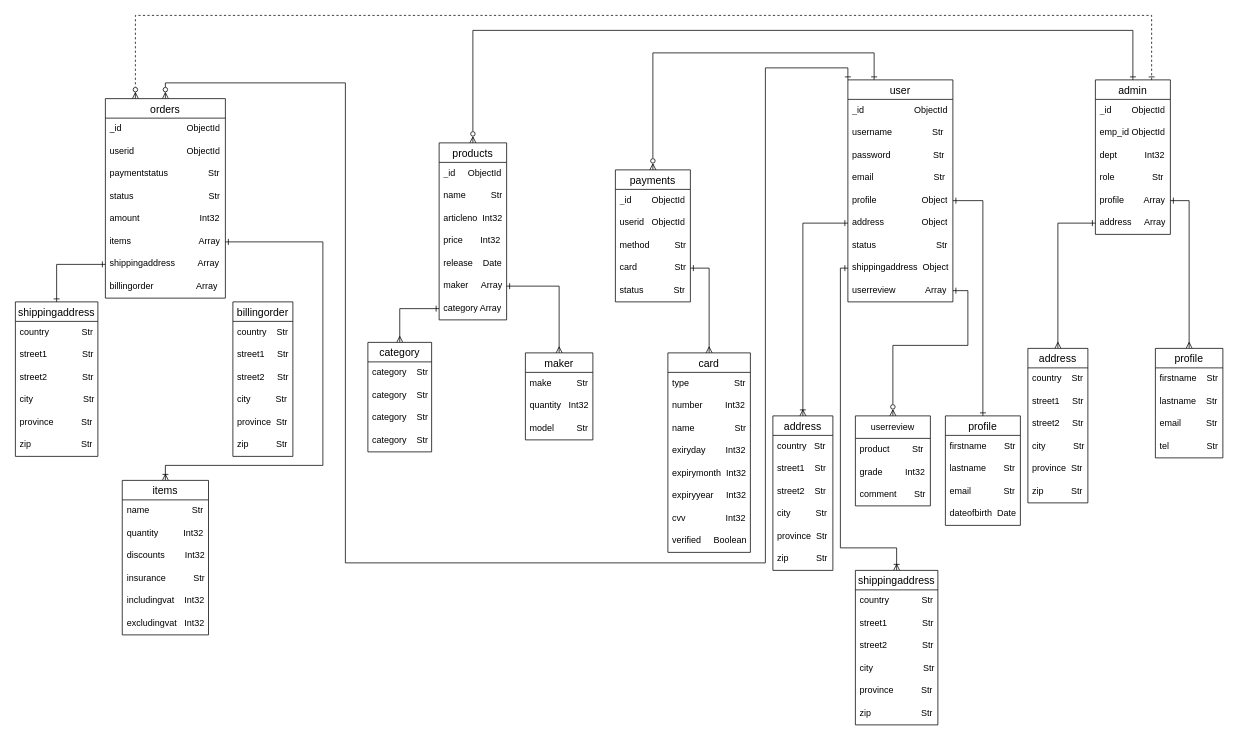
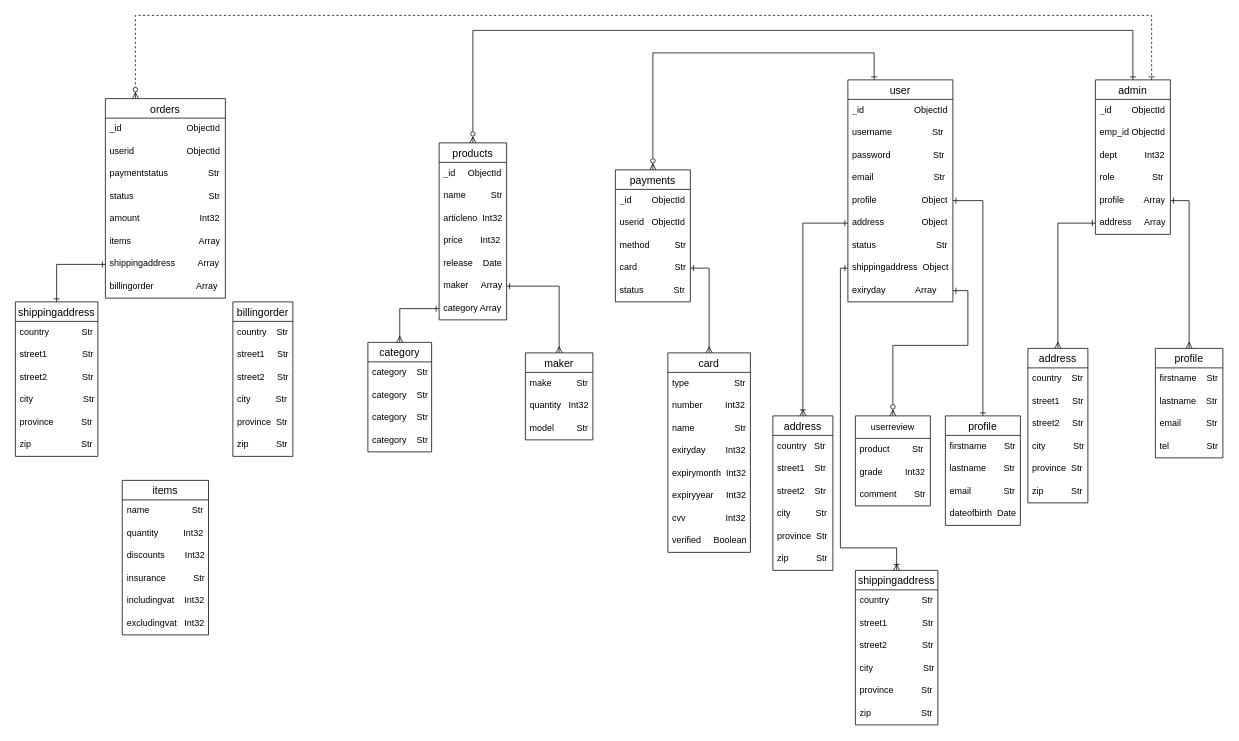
(901, 295) -> (901, 295)
(238, 465) -> none
(518, 563) -> none
